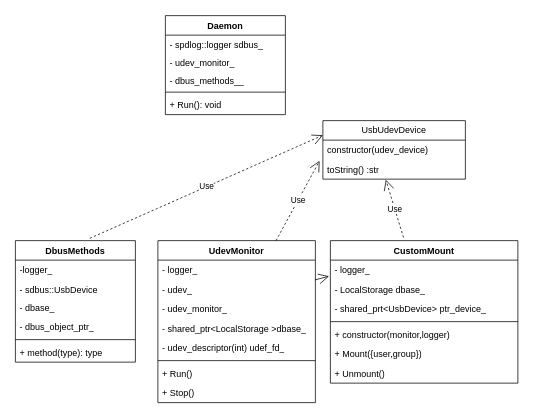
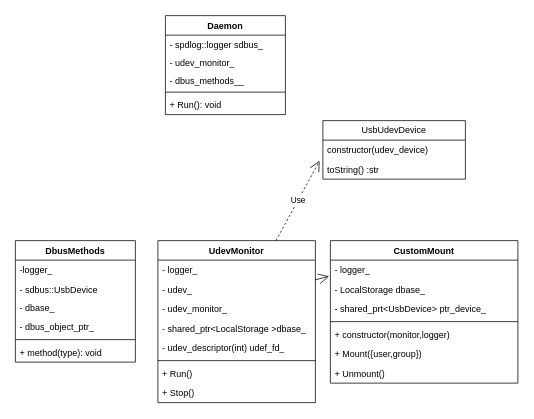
(205, 187) -> none
(395, 209) -> none
(67, 353) -> (66, 353)
